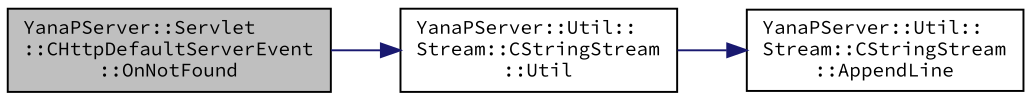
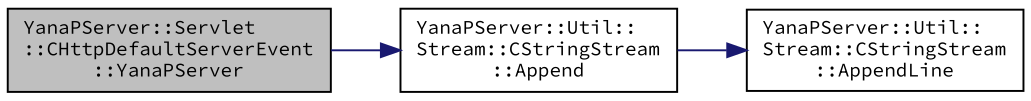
(169, 50) -> (169, 50)
(539, 50) -> (539, 50)
